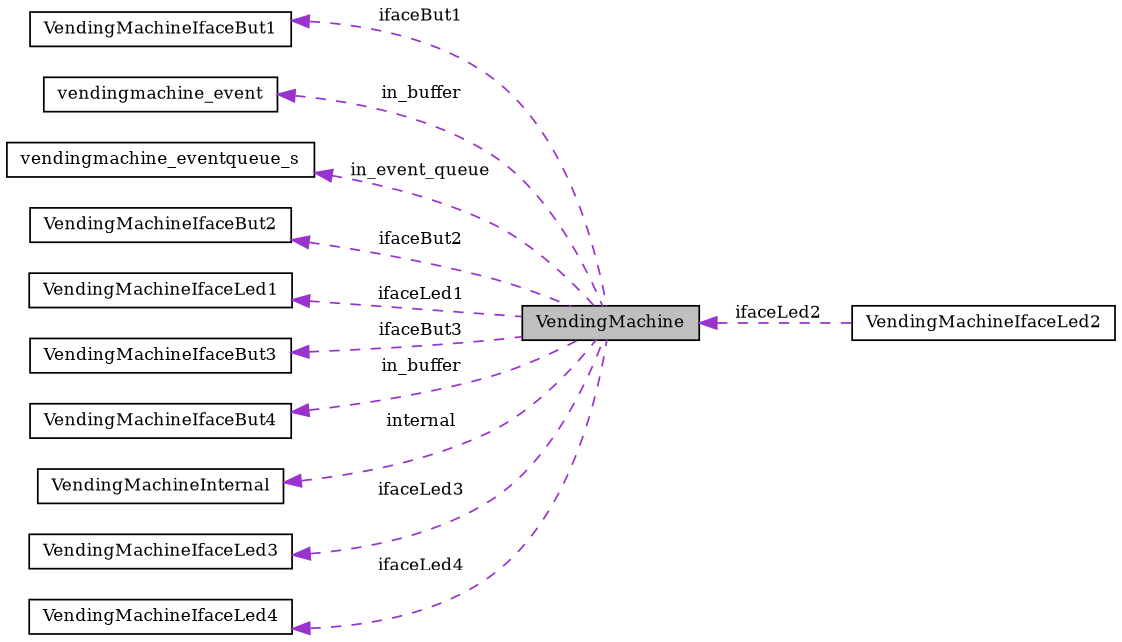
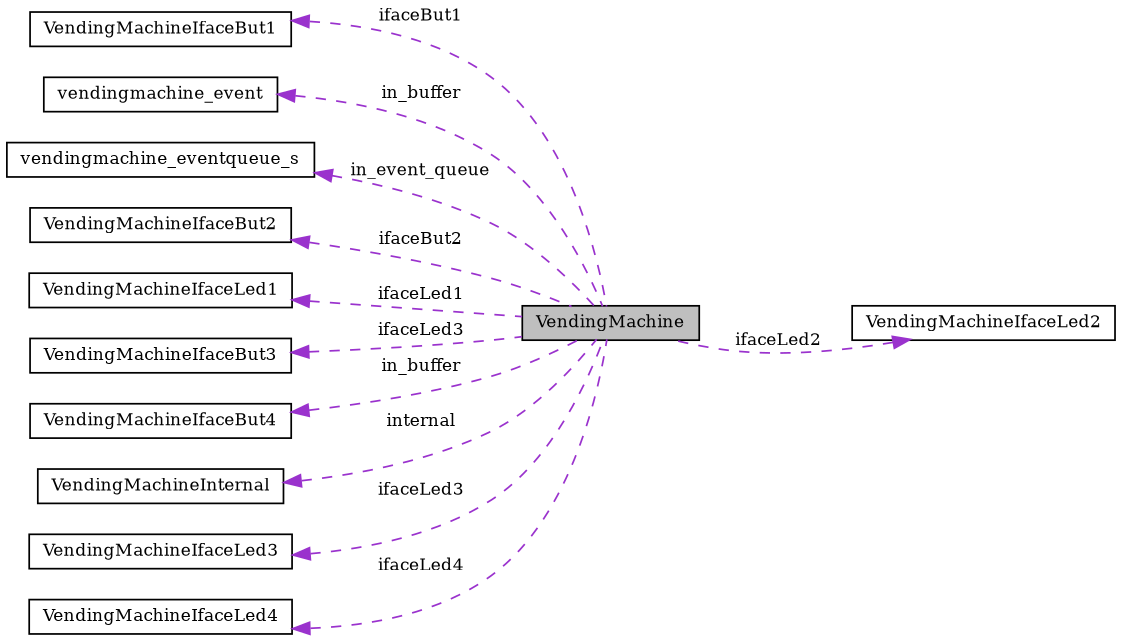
(785, 323) -> (782, 353)
(418, 331) -> (418, 331)
